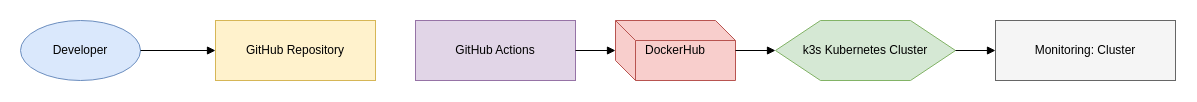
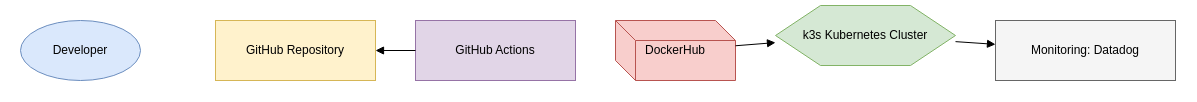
(174, 51) -> none
(591, 51) -> (400, 51)
(866, 51) -> (866, 36)
(1086, 51) -> (1086, 51)
